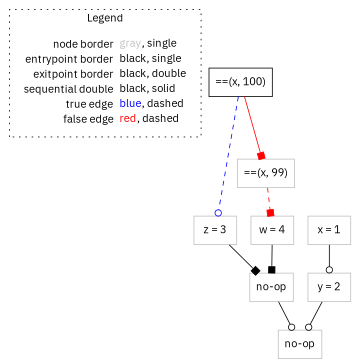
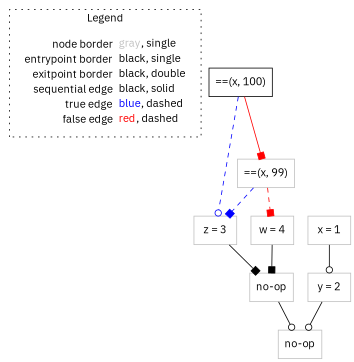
(70, 89) -> (74, 89)
none -> (243, 199)
